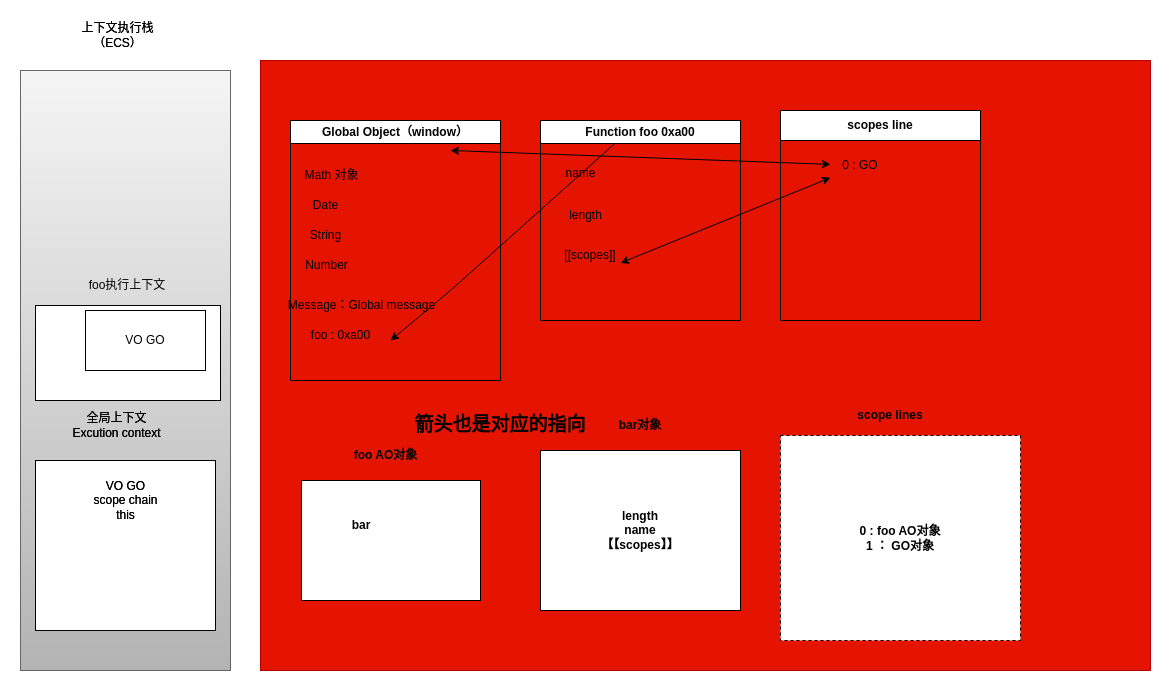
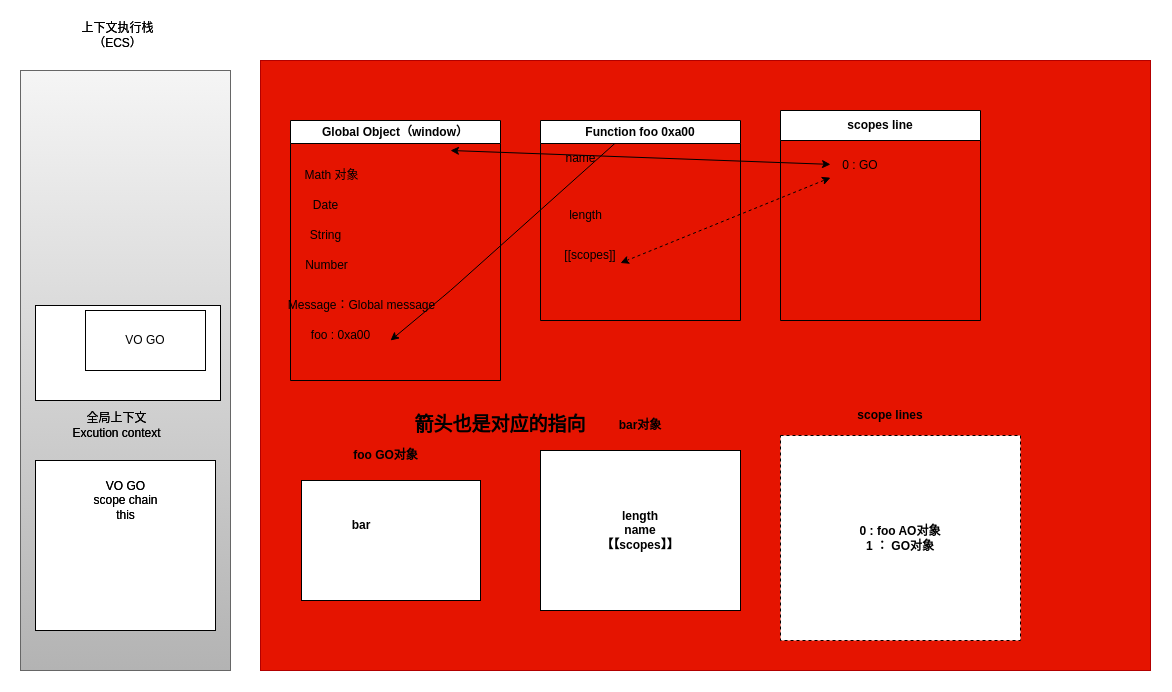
(581, 174) -> (581, 159)
(724, 221) -> (724, 221)
(127, 286) -> none
(386, 456) -> (386, 456)
